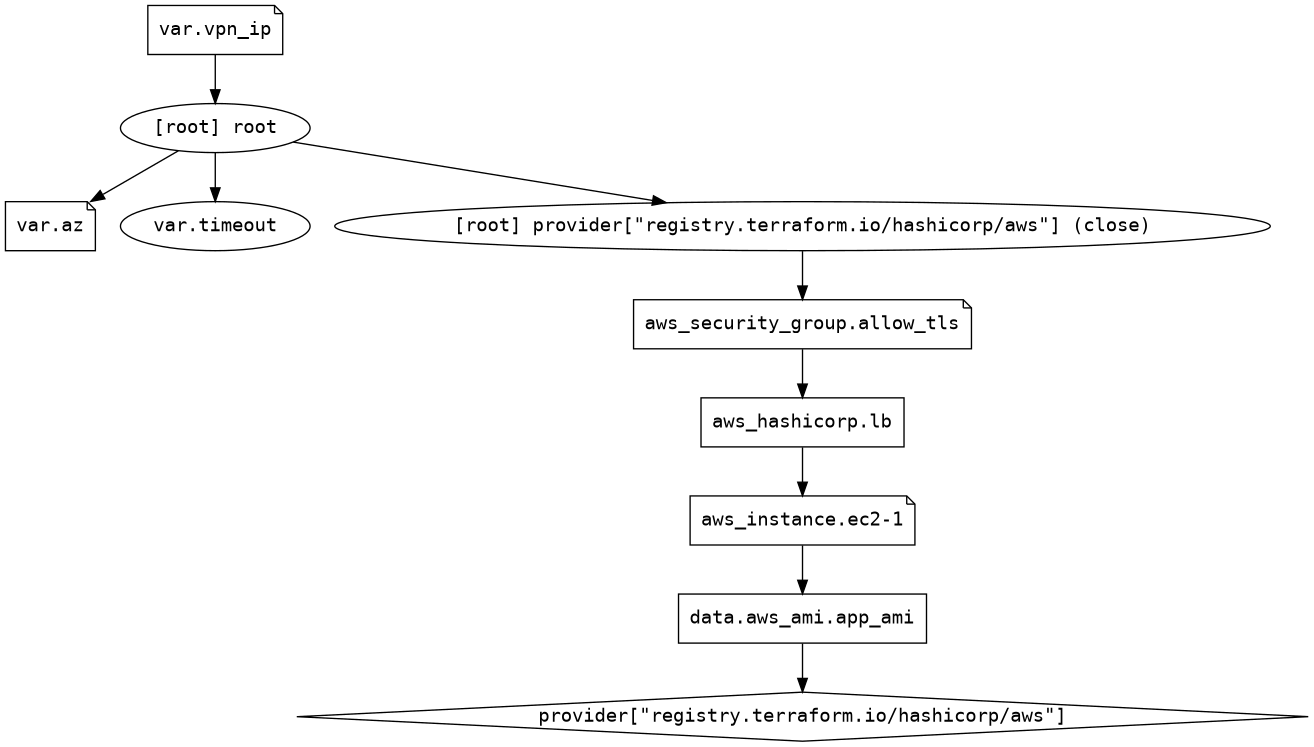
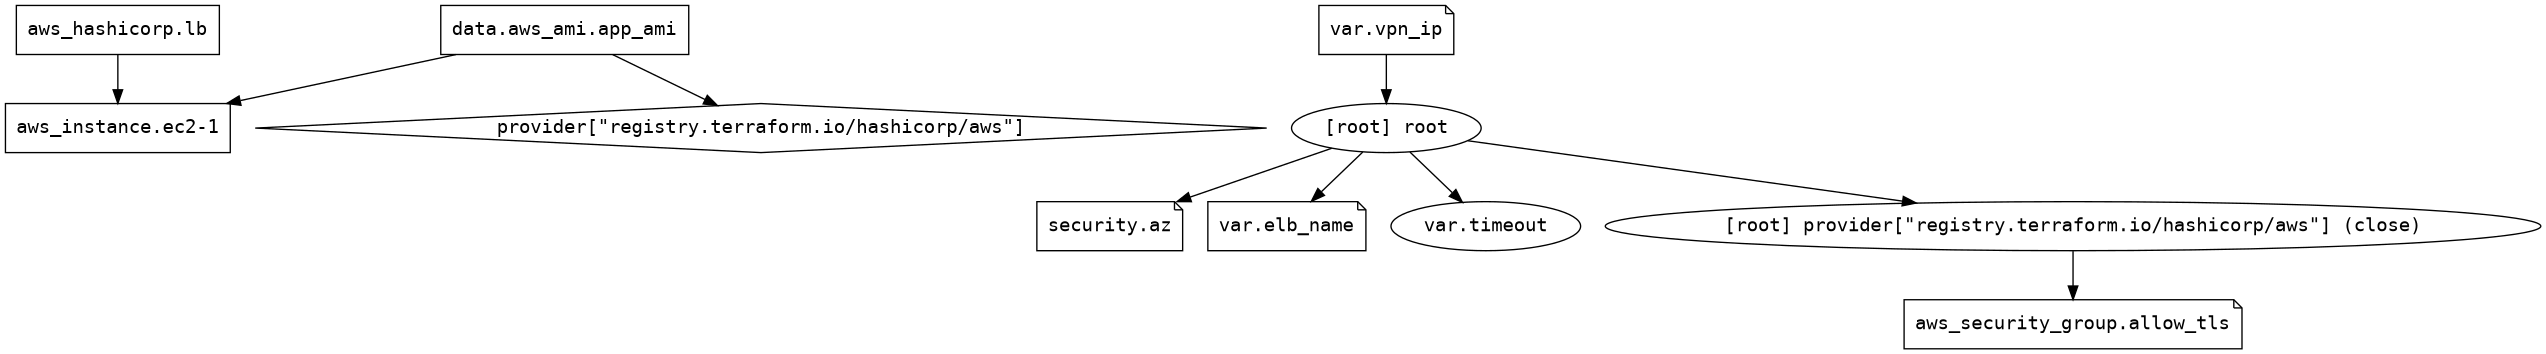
(50, 226) -> (1110, 226)
none -> (1287, 226)
(803, 367) -> none
(803, 520) -> (118, 128)
(803, 563) -> (348, 78)
